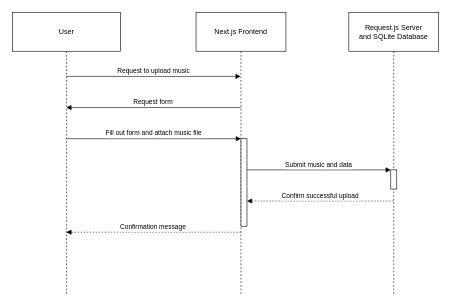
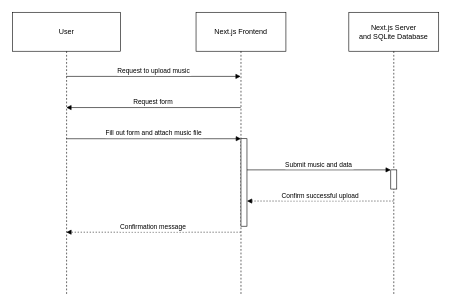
(394, 32) -> (394, 32)
